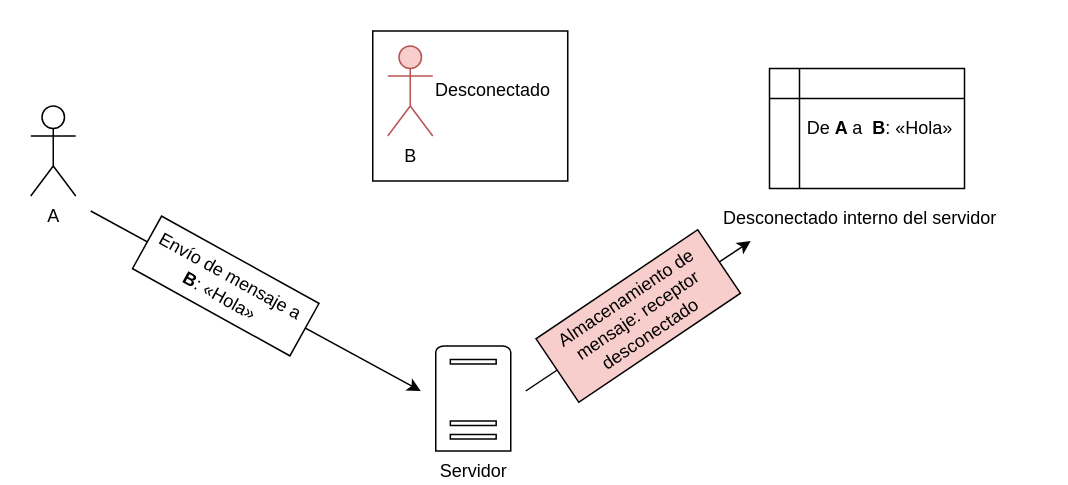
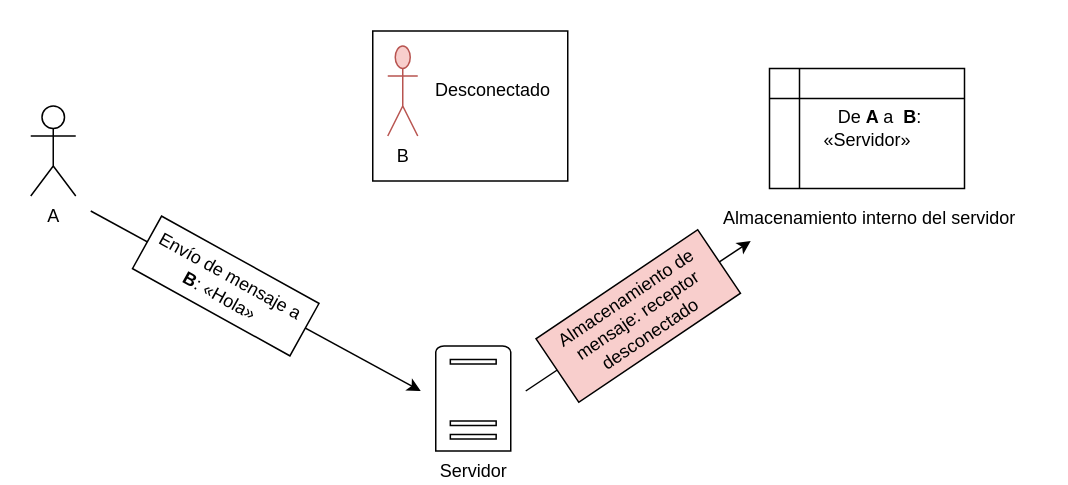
(410, 91) -> (403, 91)
(868, 128) -> (868, 128)
(876, 219) -> (881, 219)
